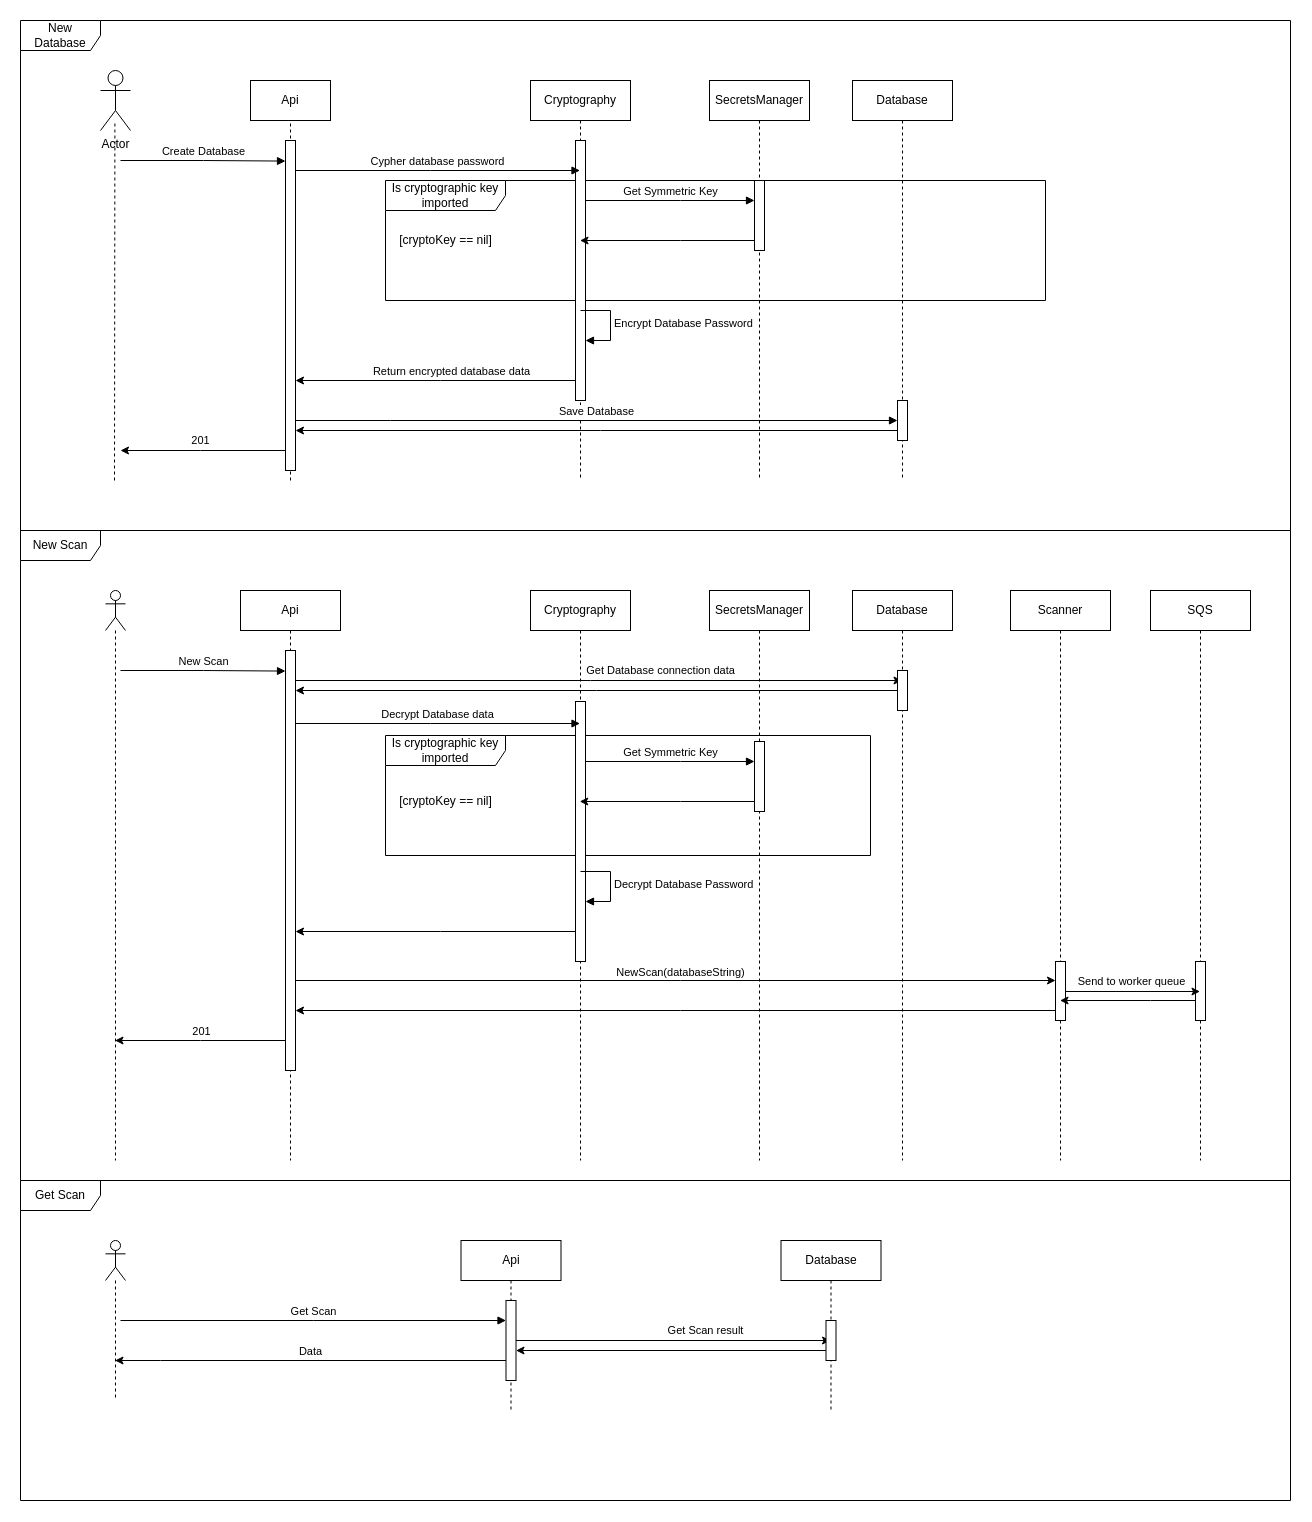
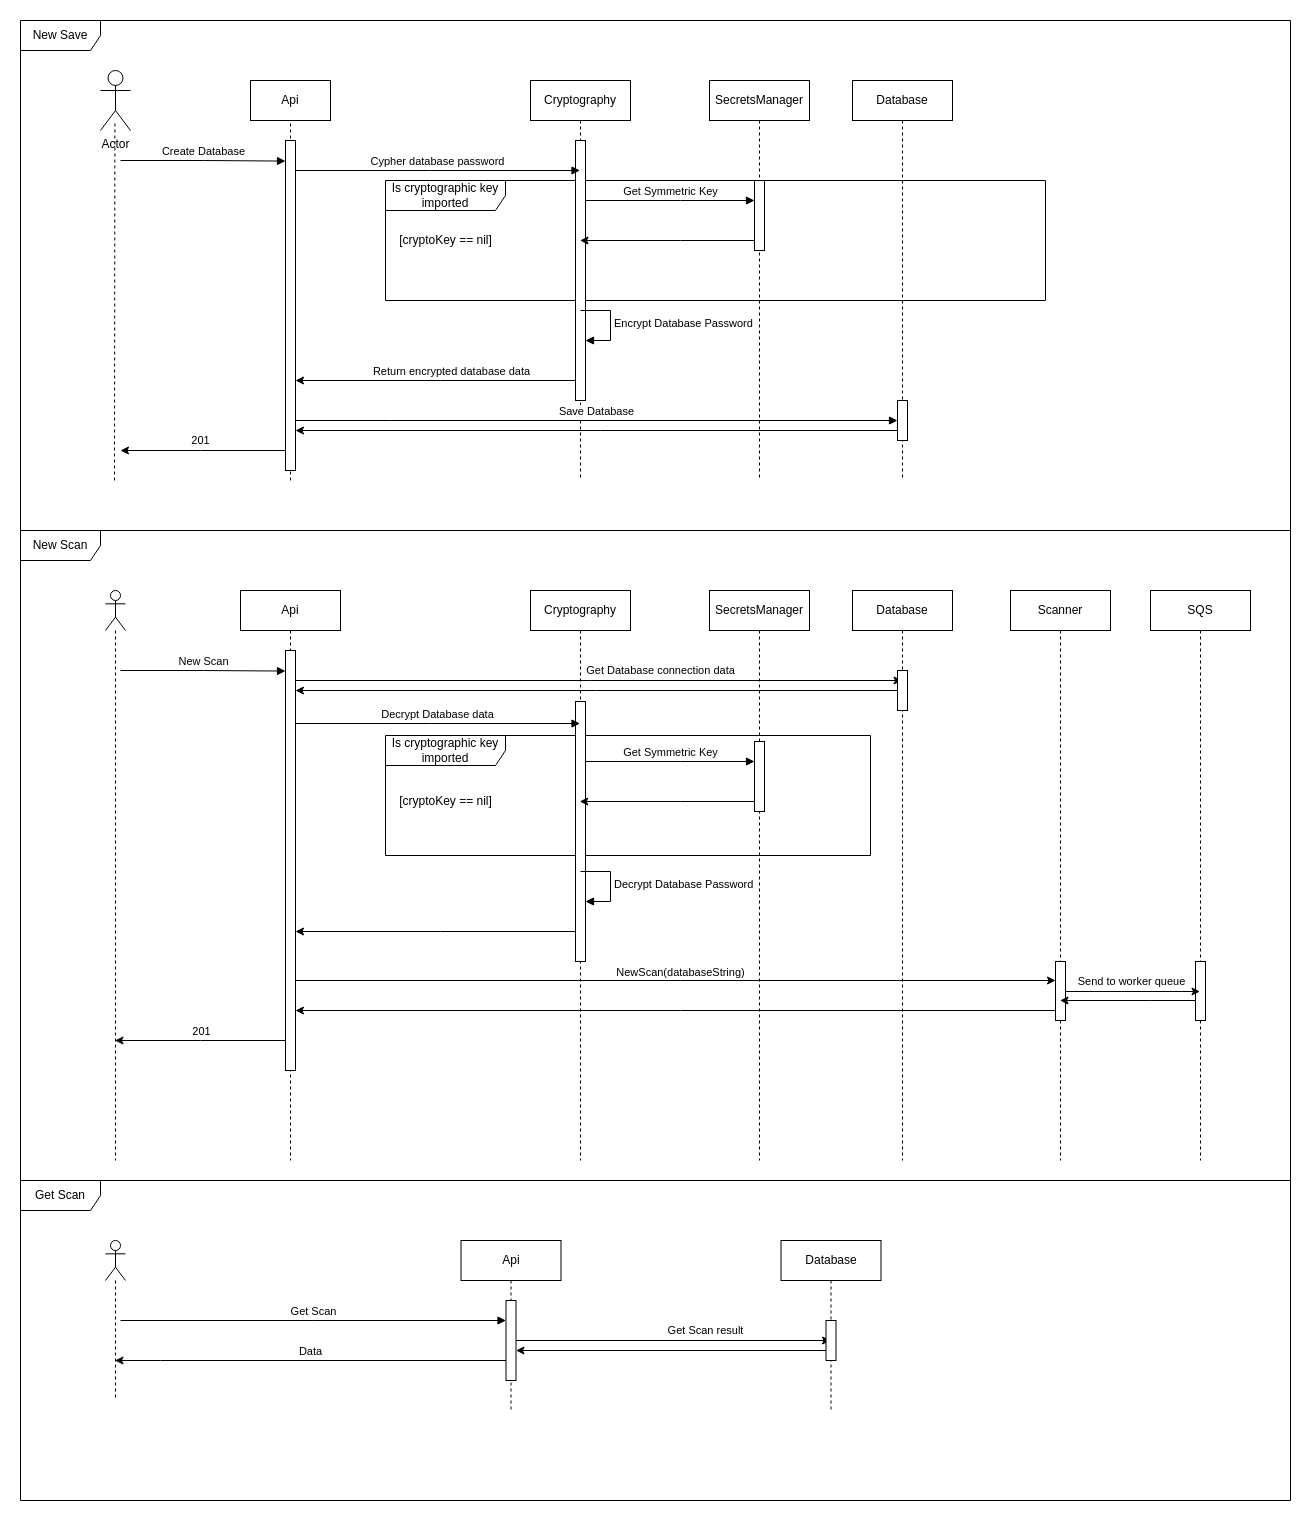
(61, 36) -> (61, 36)
